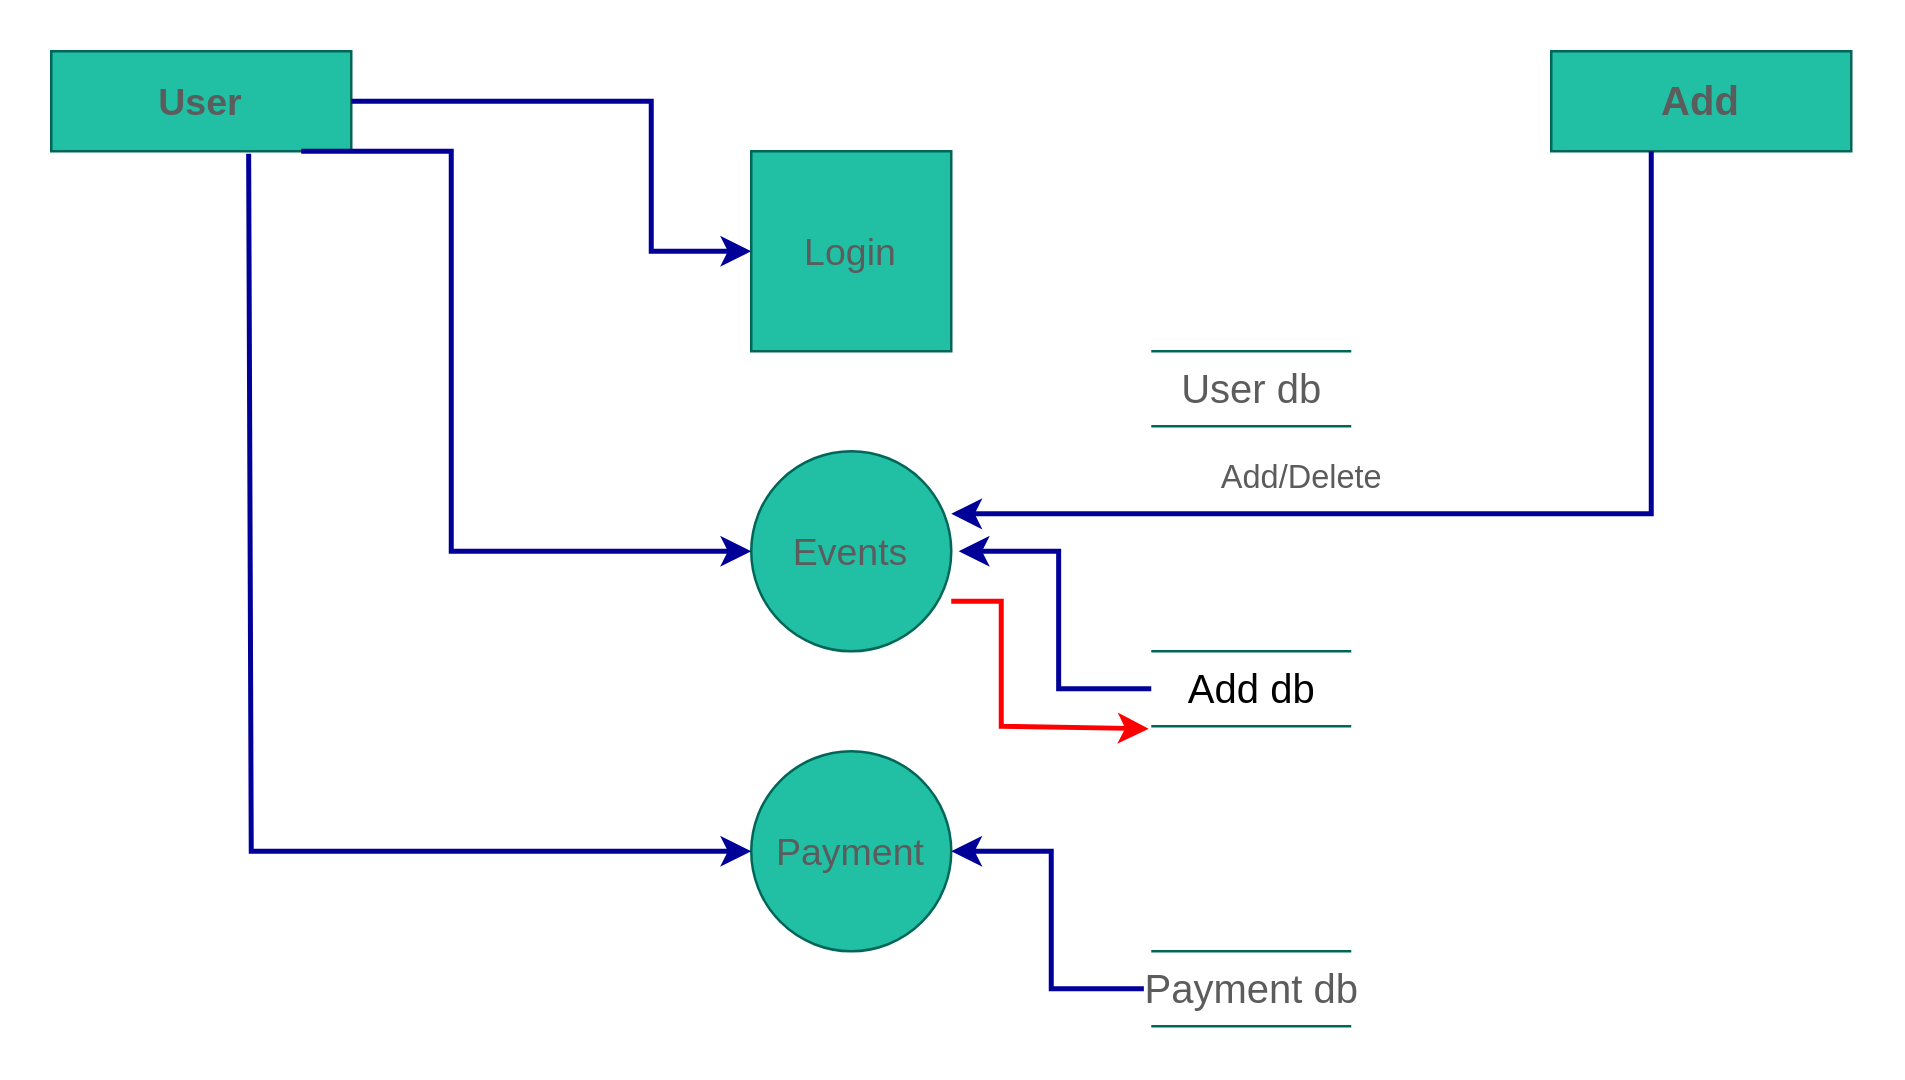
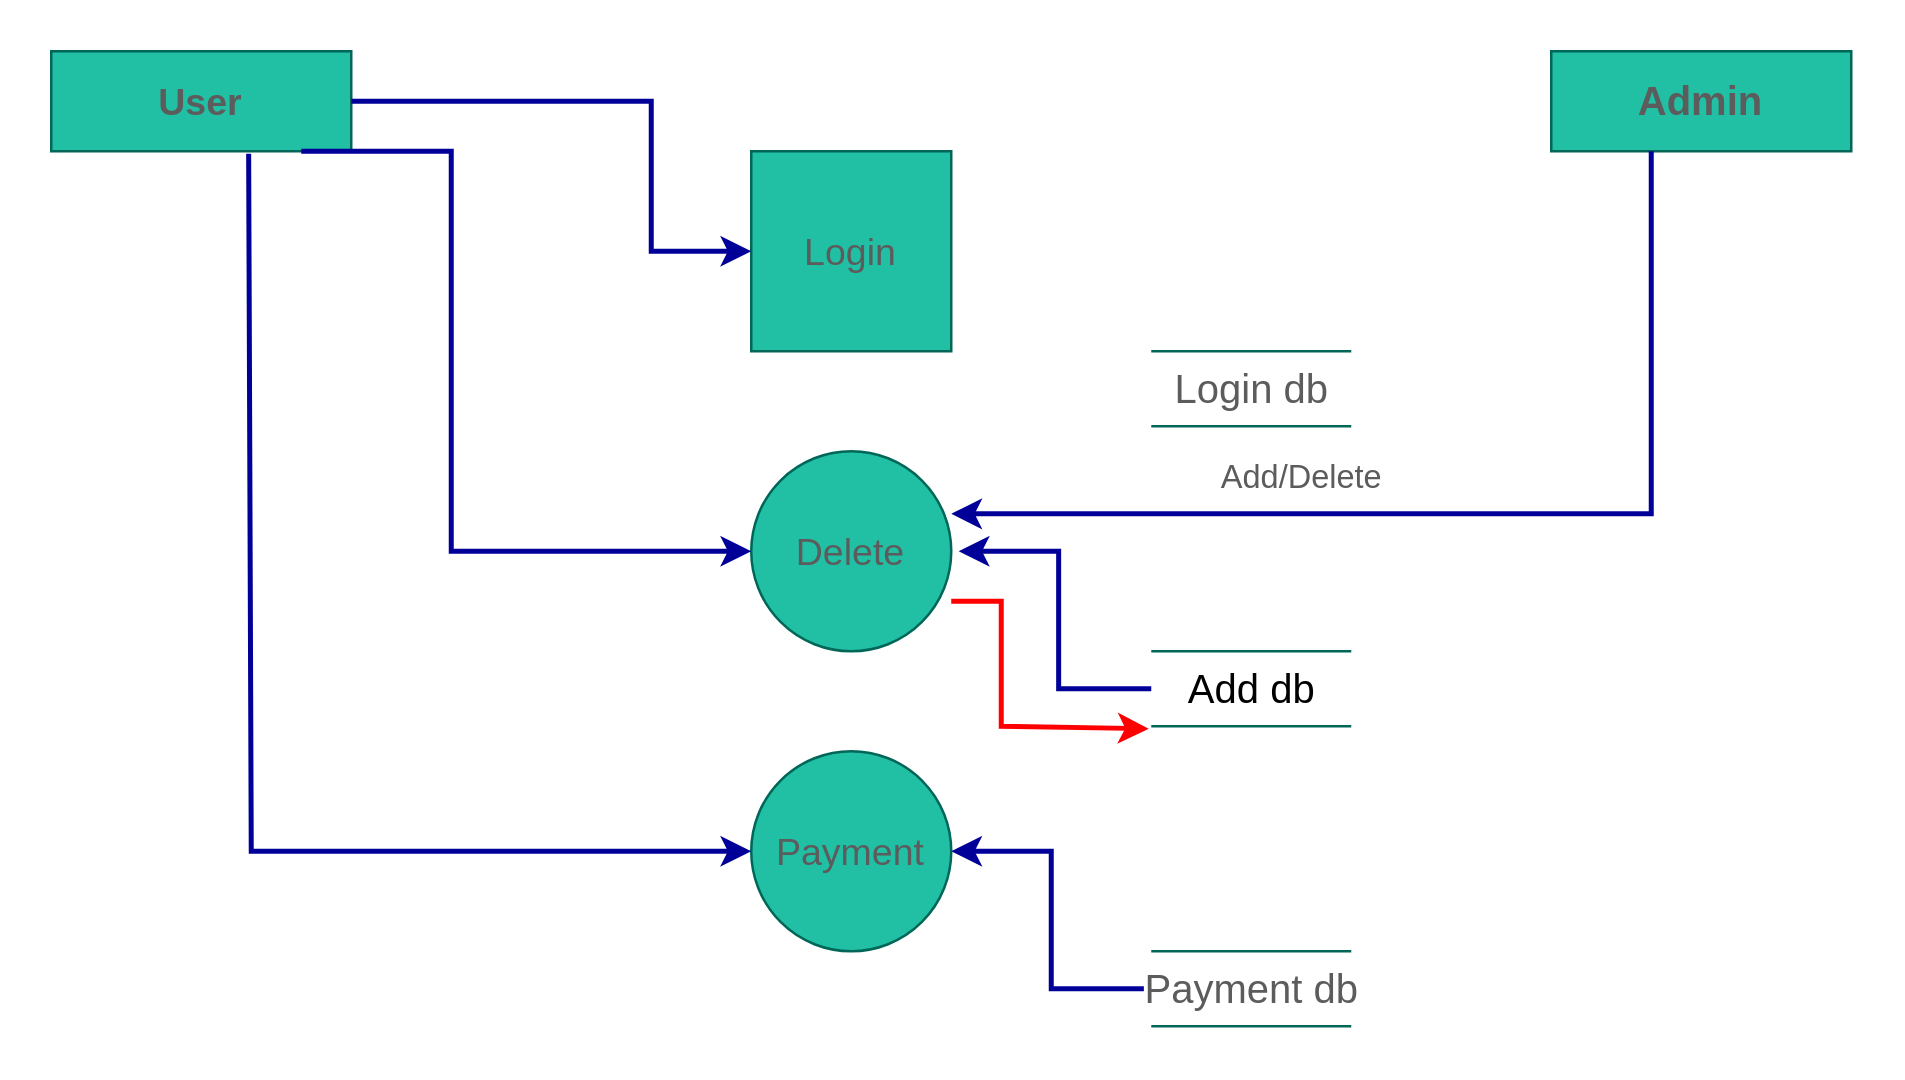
(1701, 101) -> (1701, 101)
(1253, 389) -> (1253, 389)
(851, 551) -> (851, 551)
